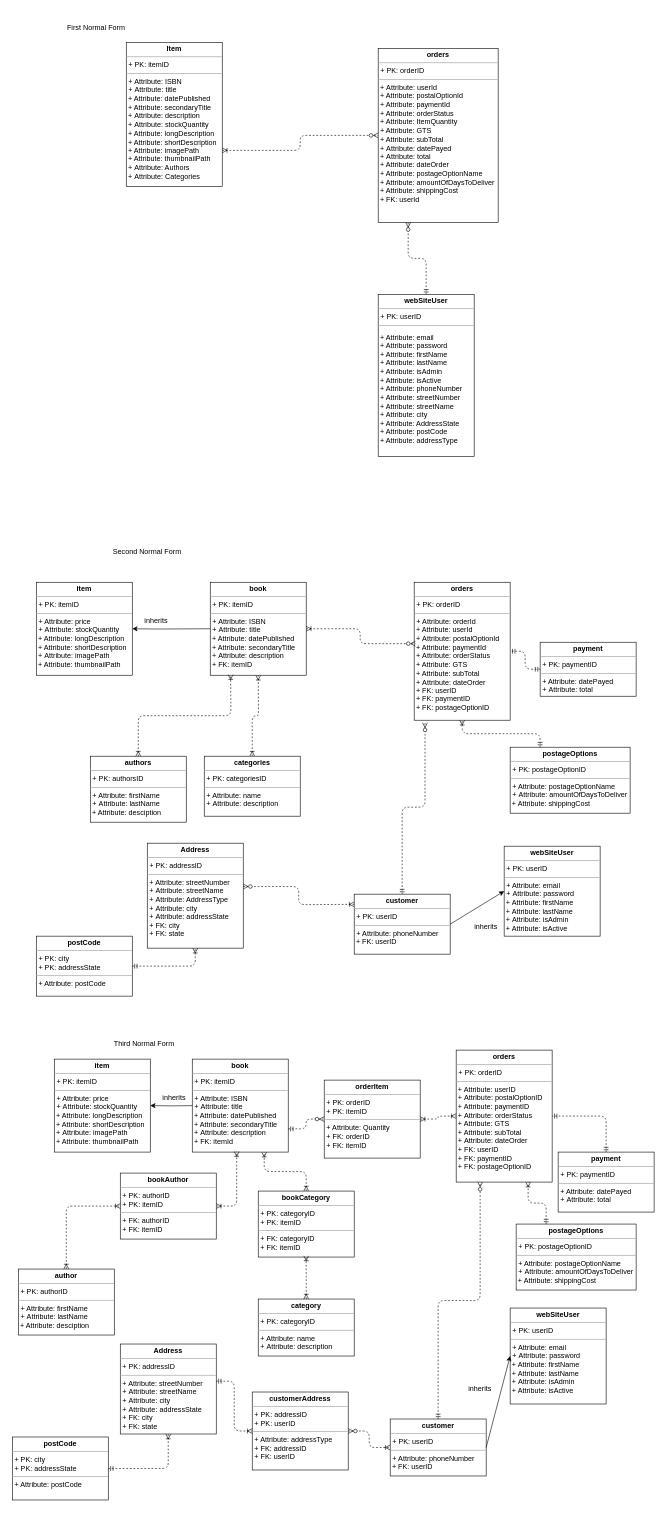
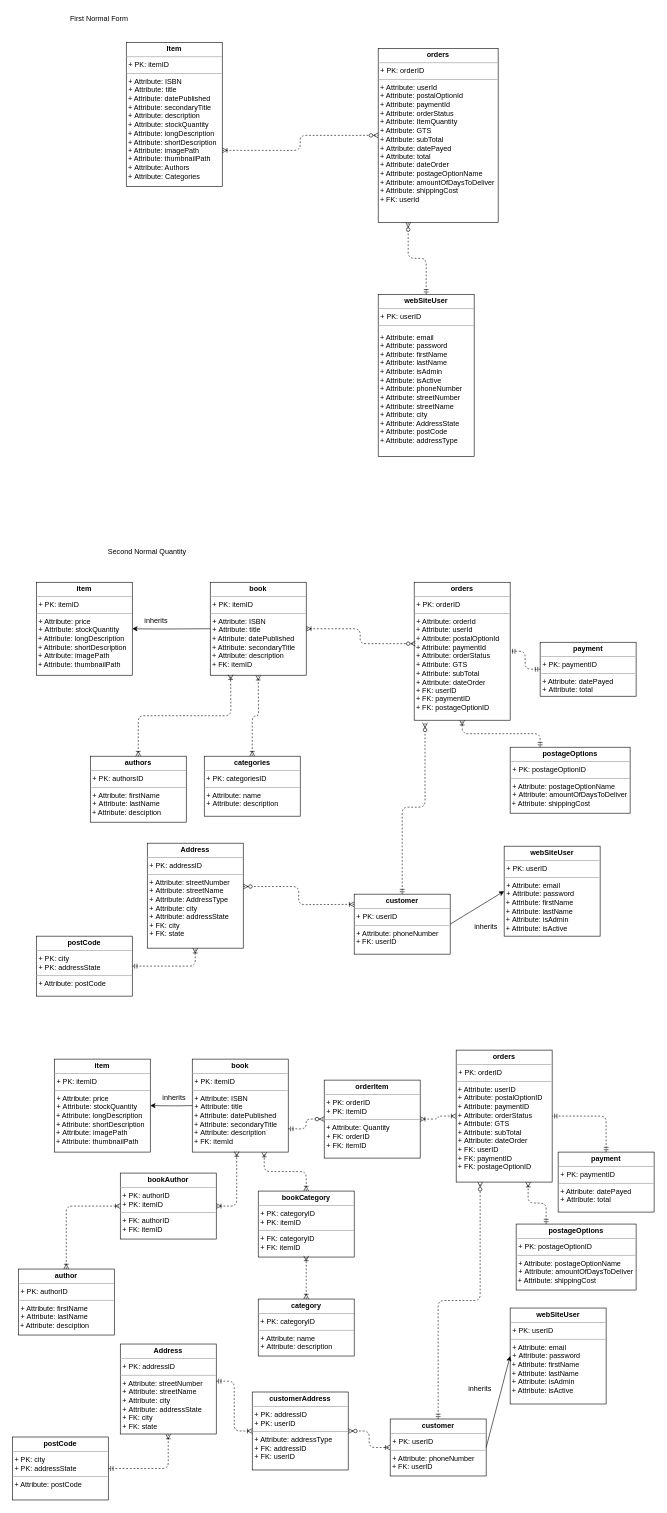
(96, 27) -> (99, 18)
(147, 552) -> (147, 552)
(144, 1044) -> none
